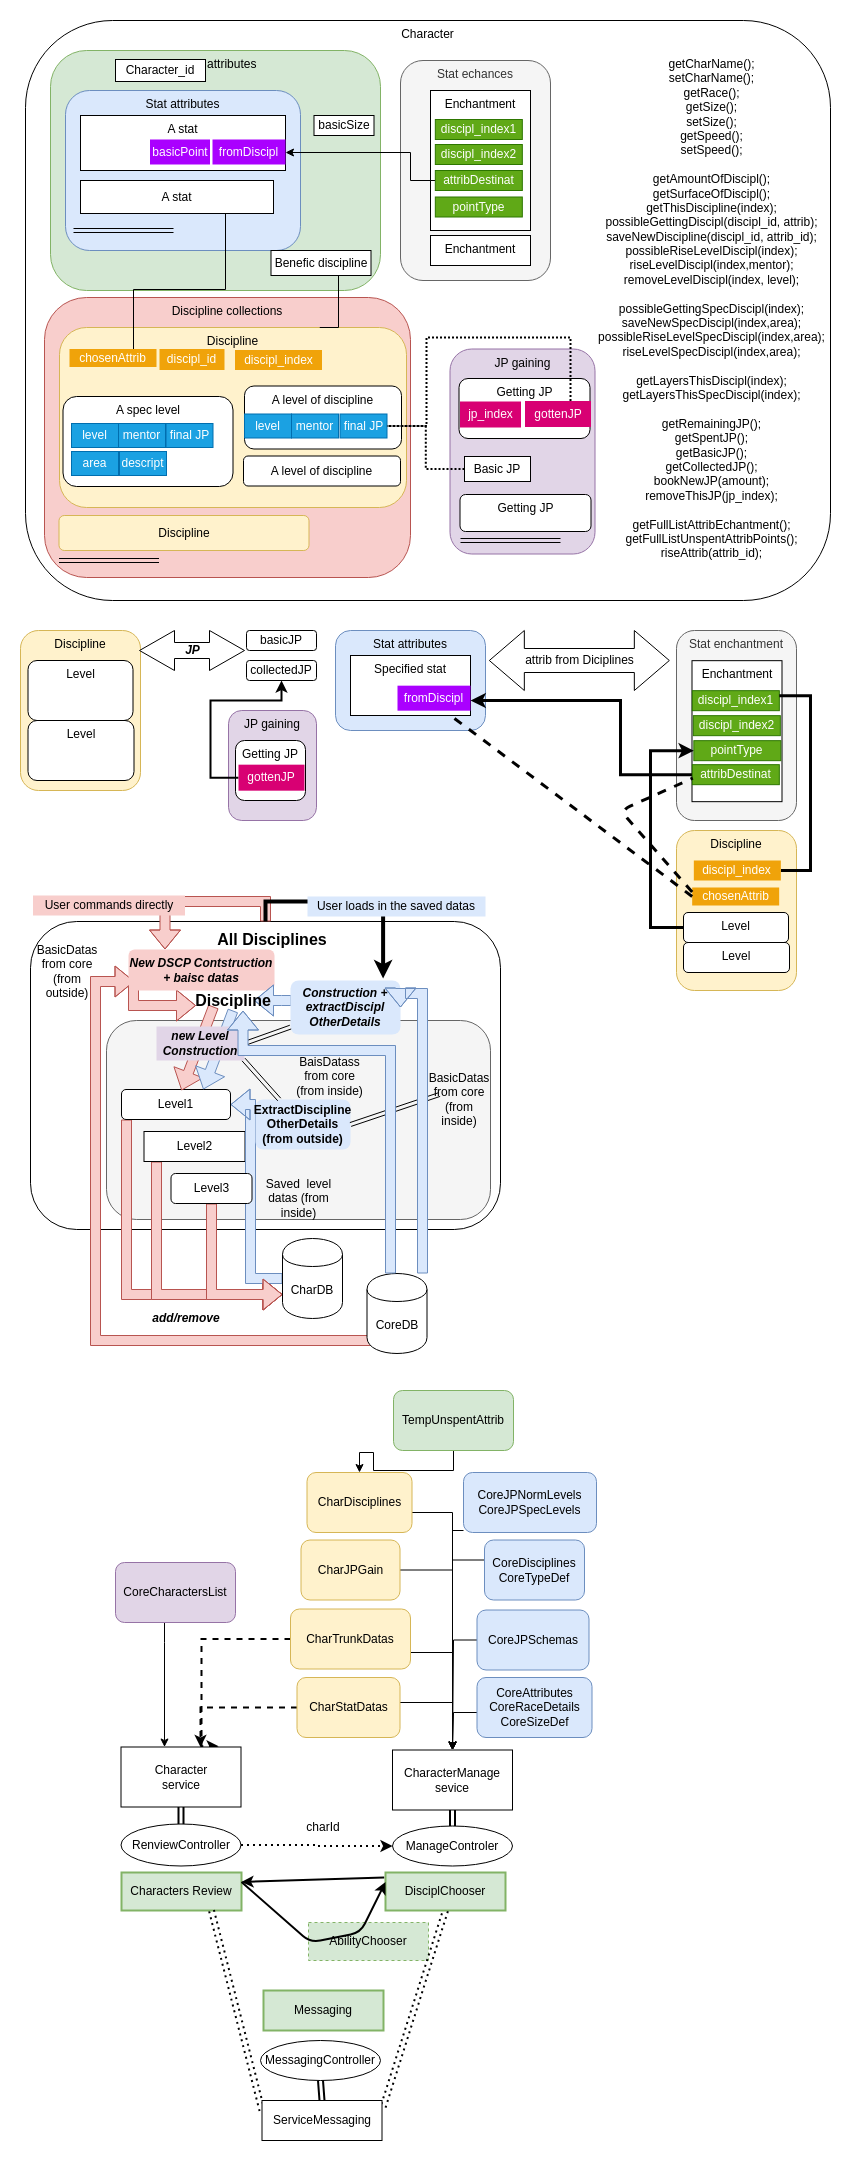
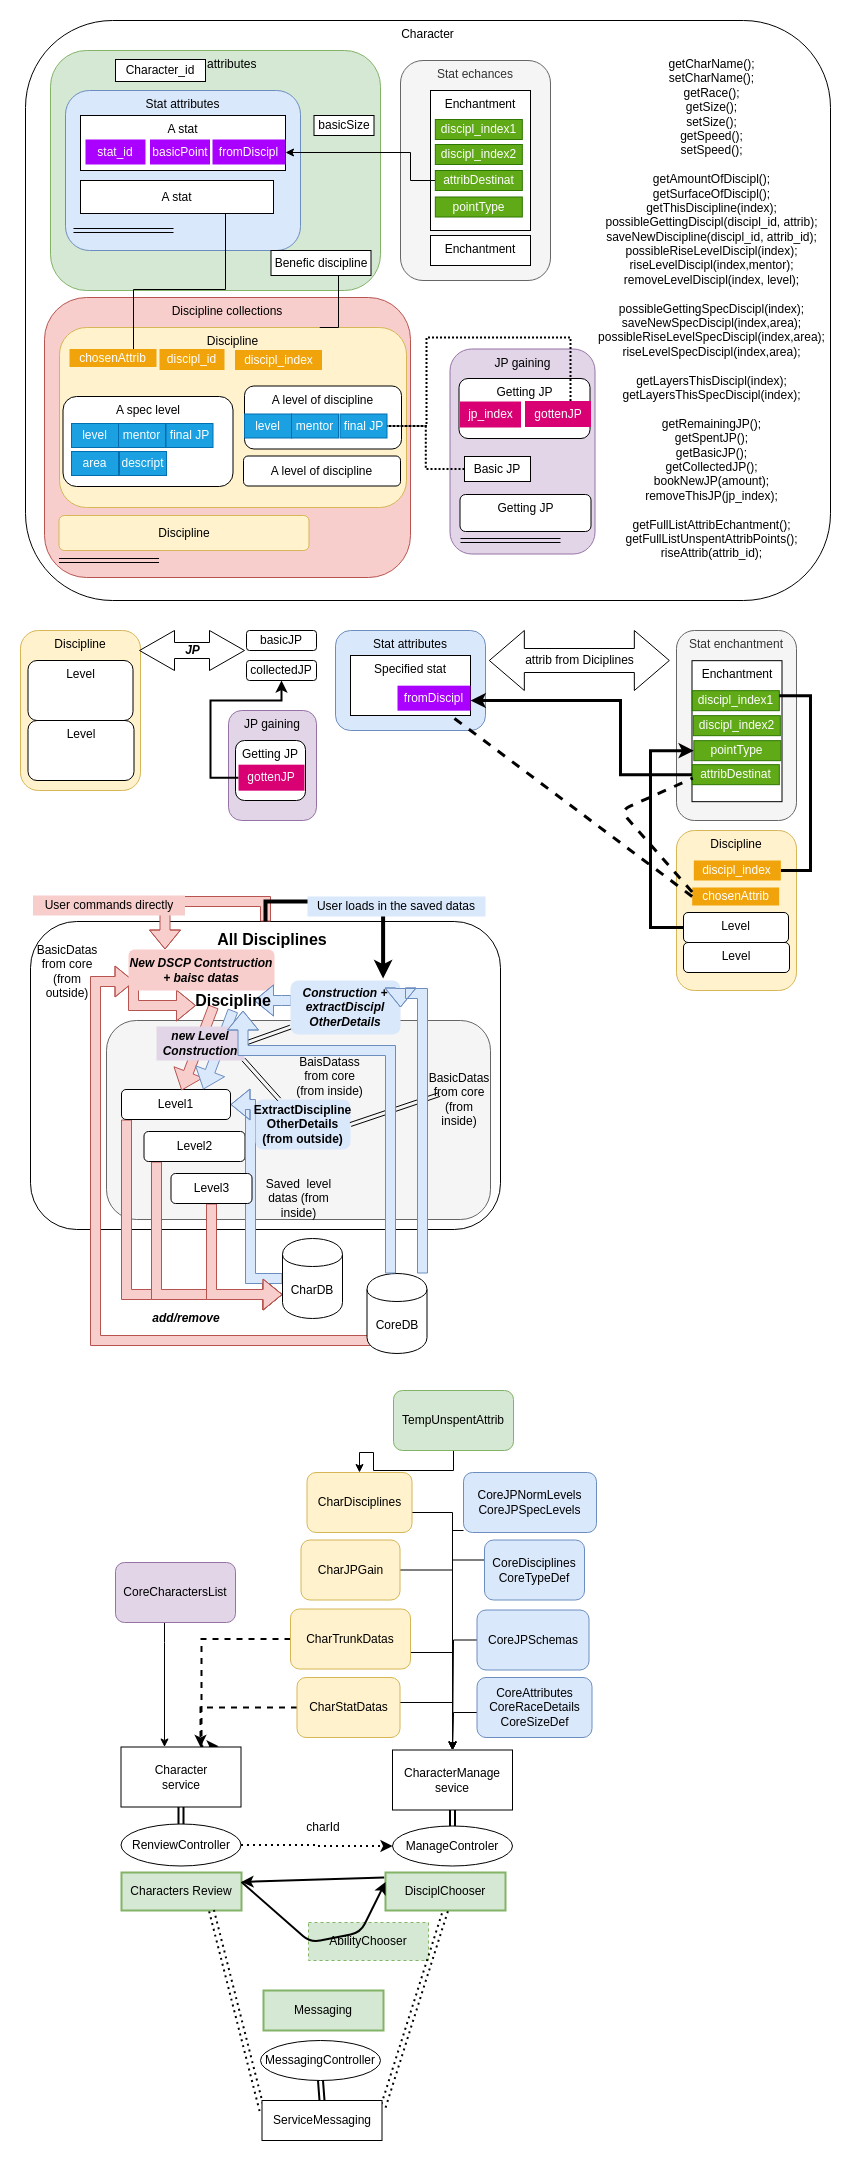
none -> (116, 152)
(195, 1147) -> (195, 1147)
